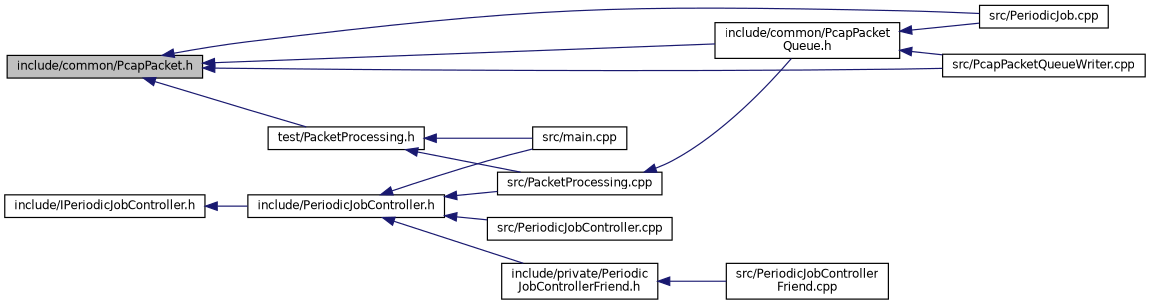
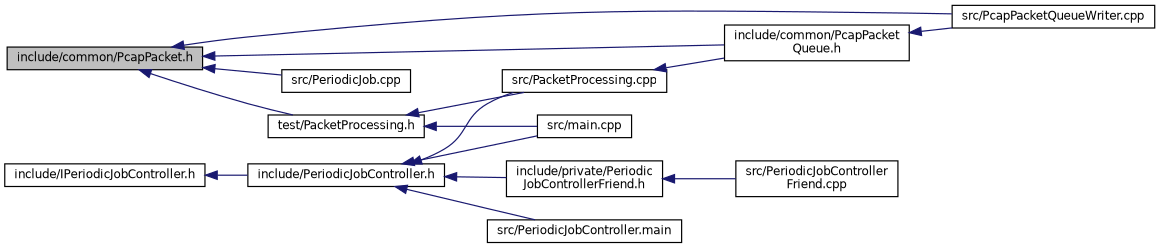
(945, 27) -> none
(580, 229) -> (585, 231)
